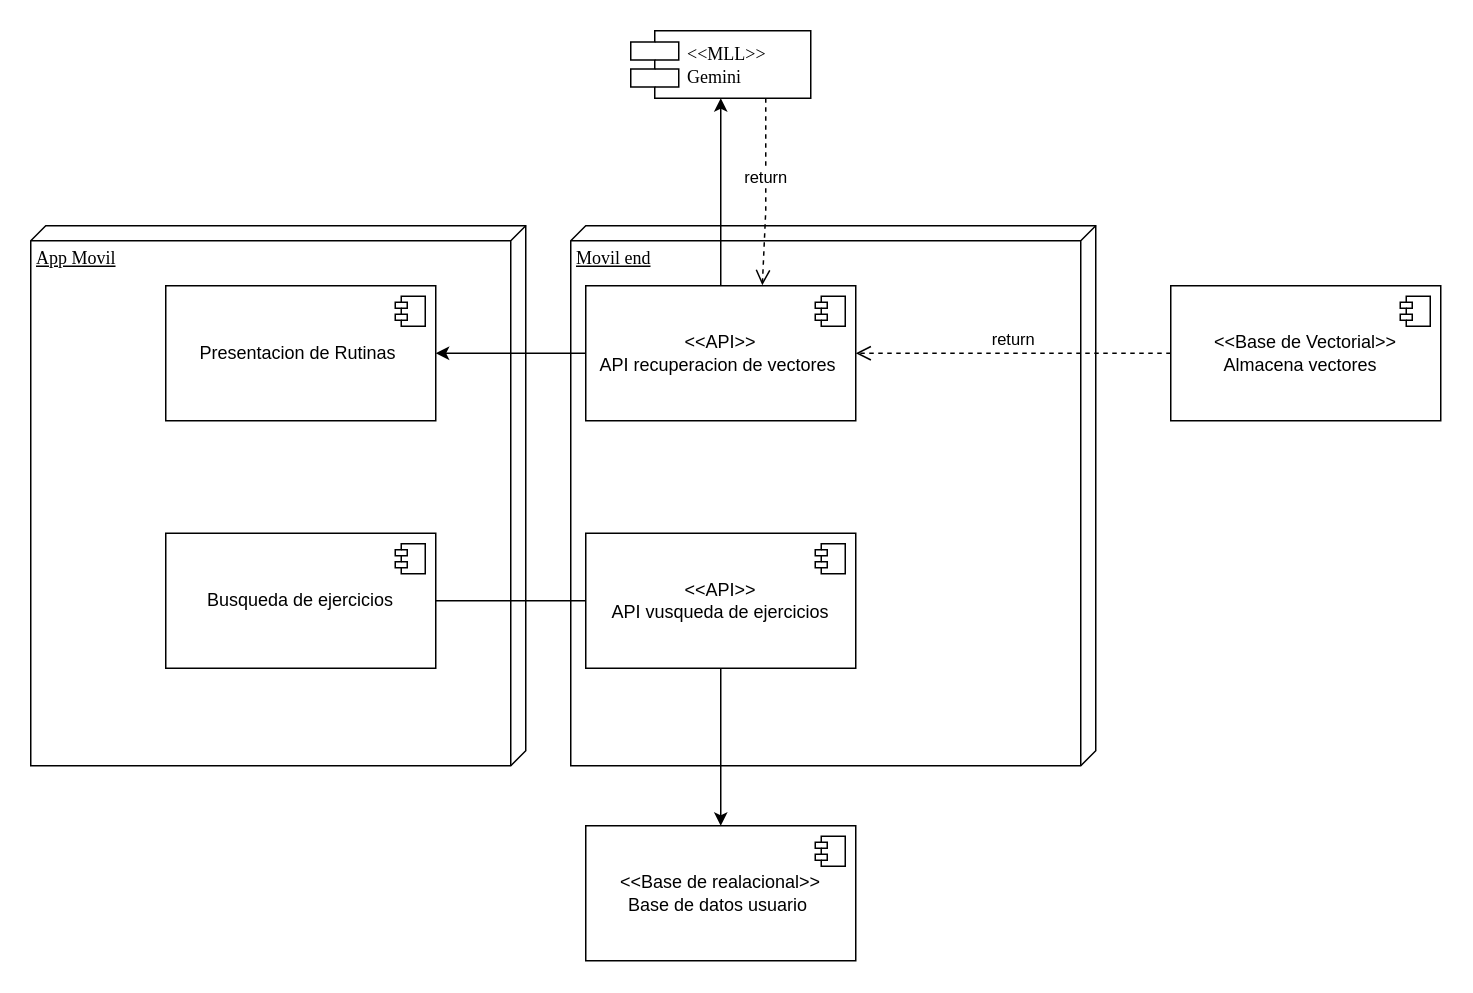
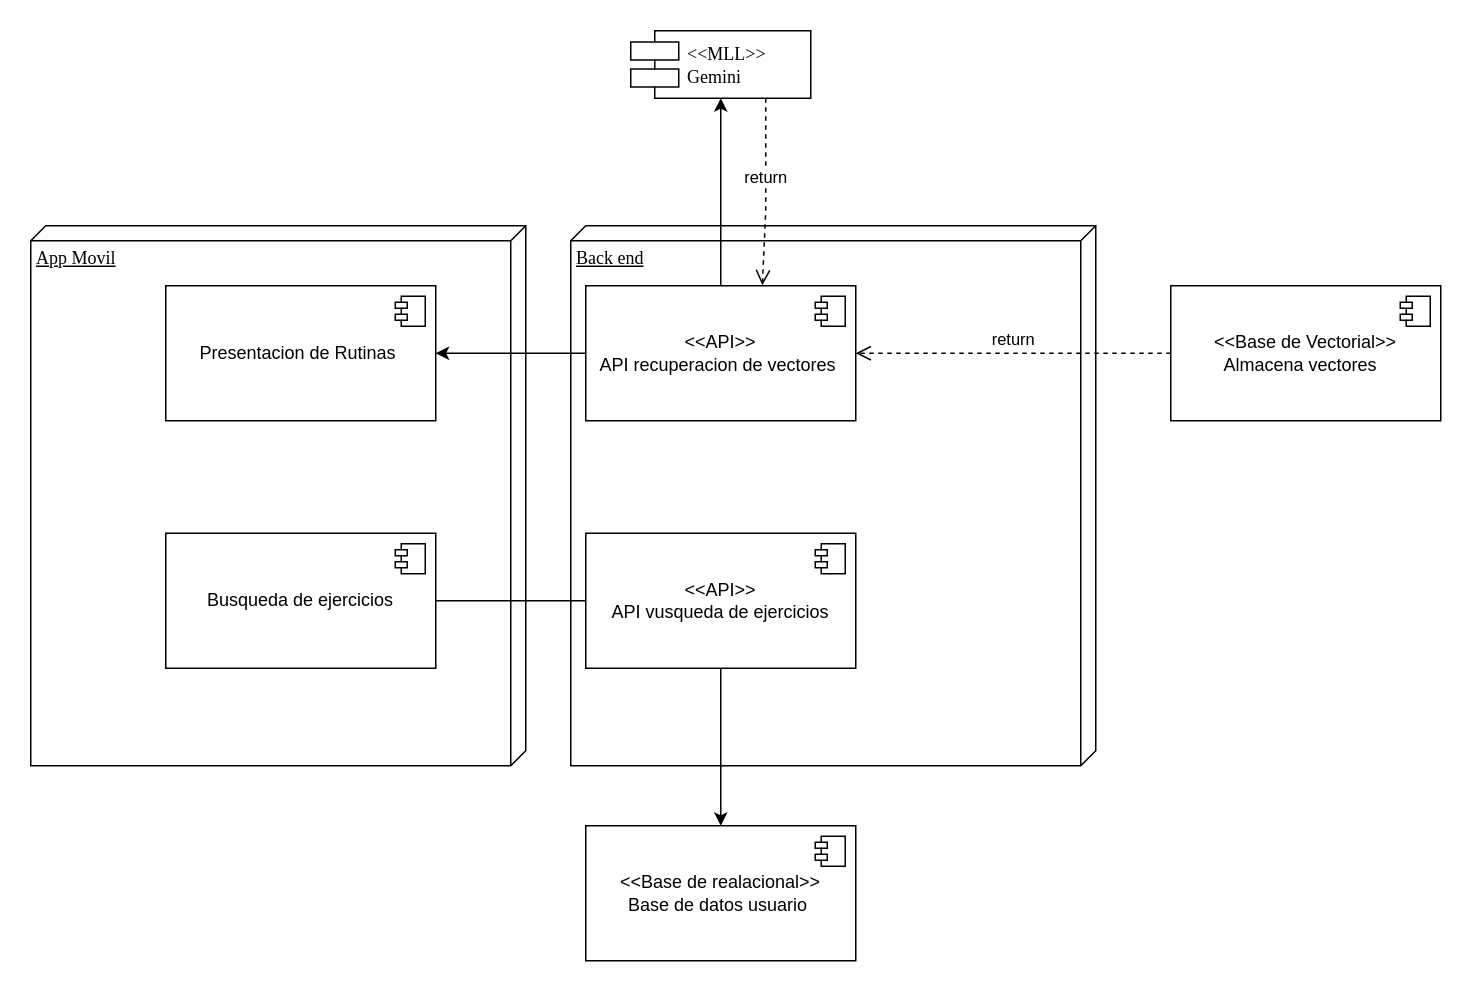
(615, 259) -> (615, 259)
